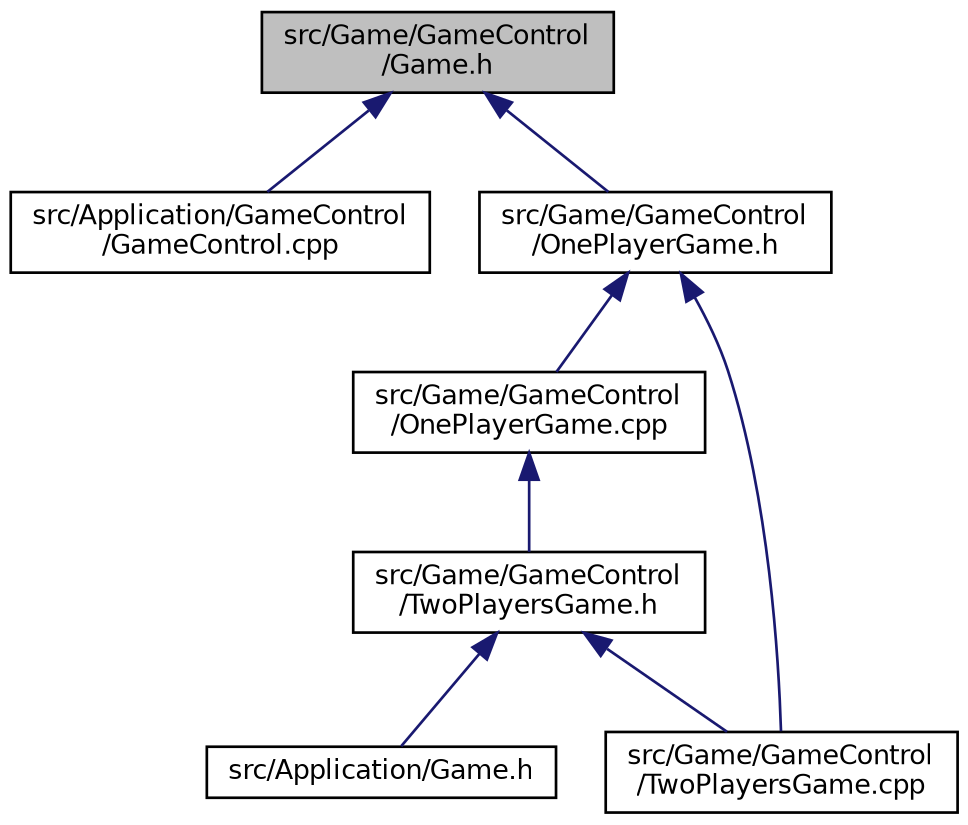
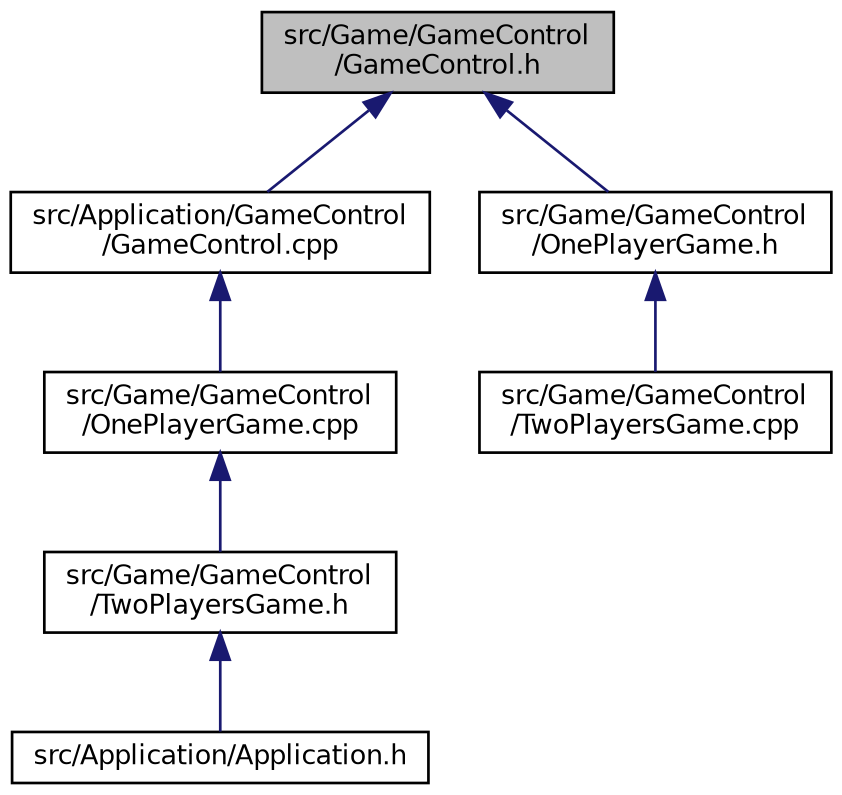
(438, 52) -> (438, 52)
(584, 333) -> (220, 336)
(667, 690) -> none
(381, 772) -> (220, 757)
